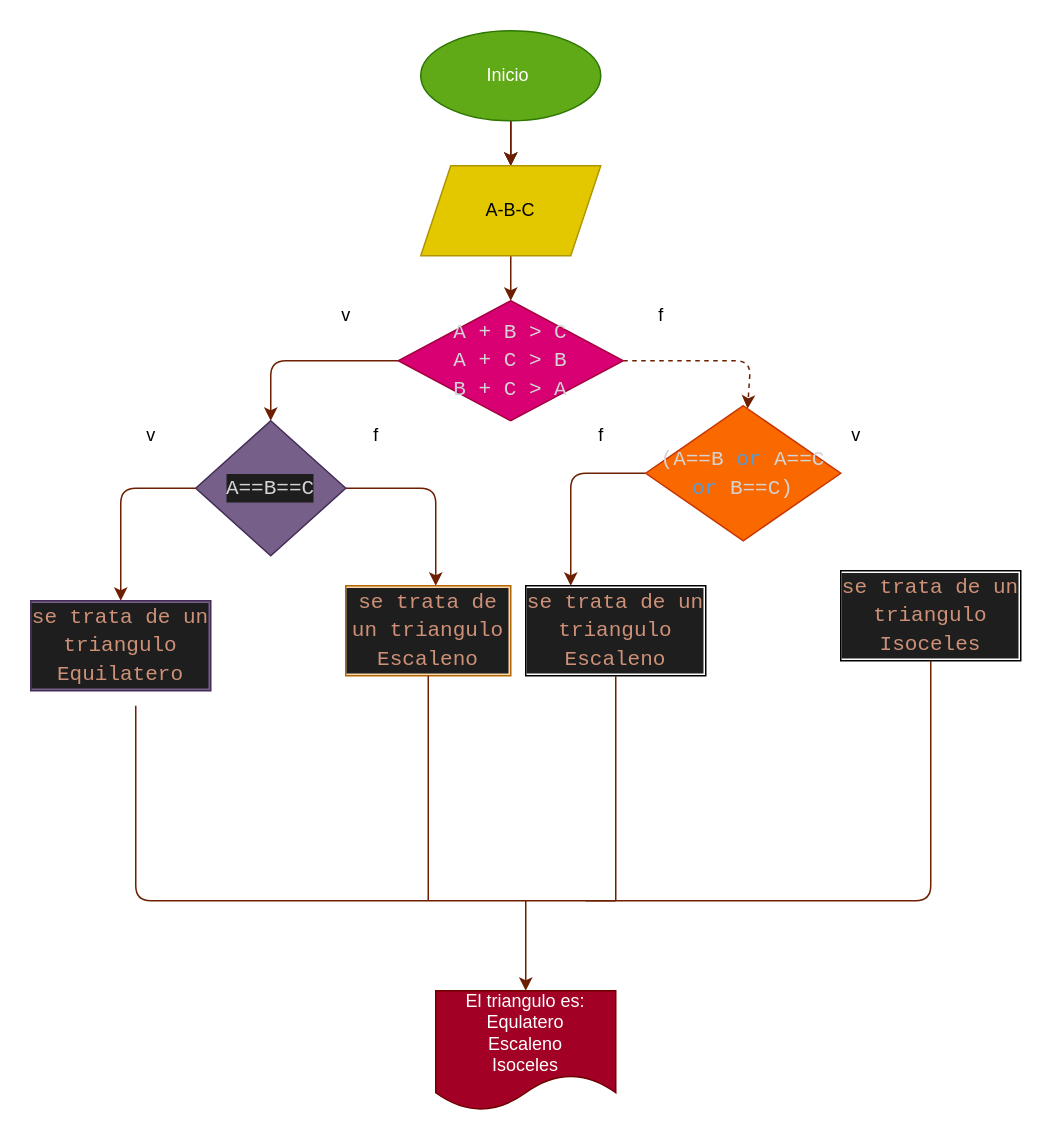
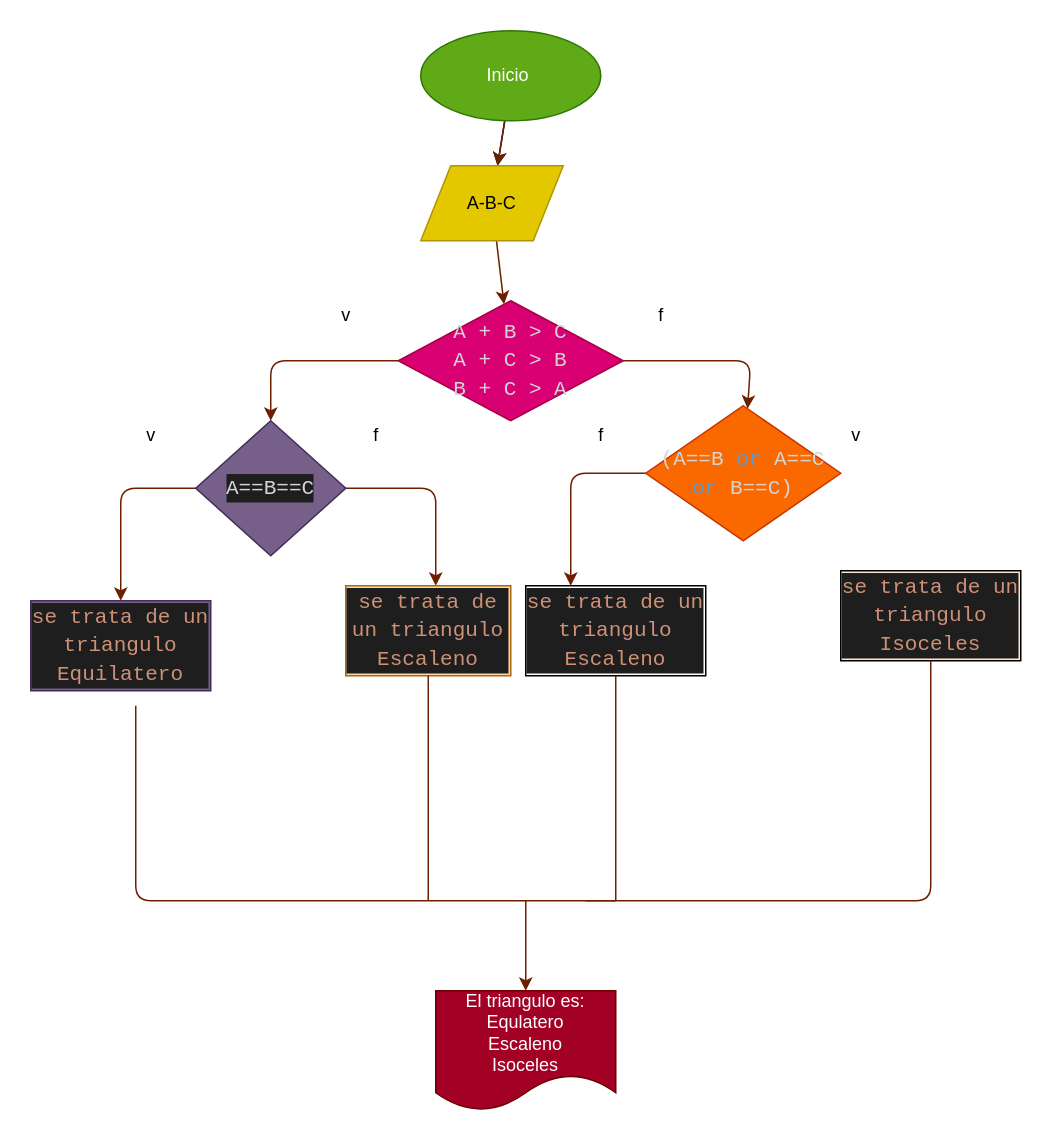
(511, 211) -> (492, 203)
(703, 361) -> (703, 361)
(931, 616) -> (931, 616)
